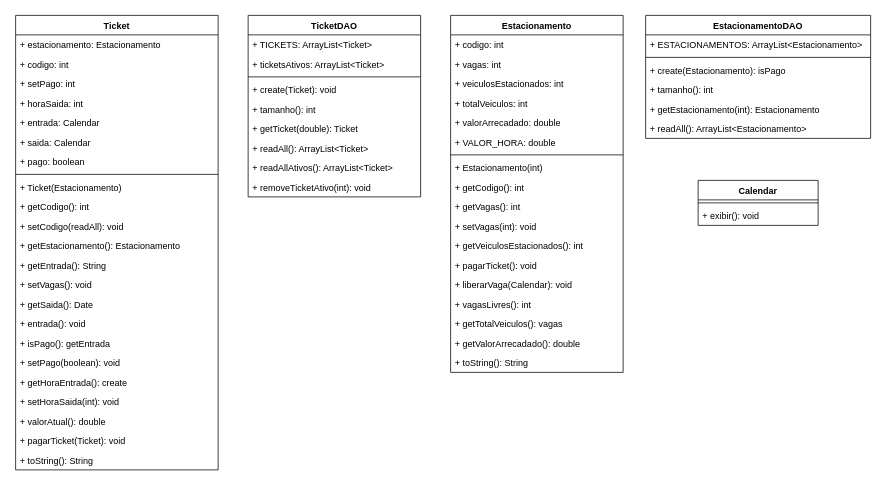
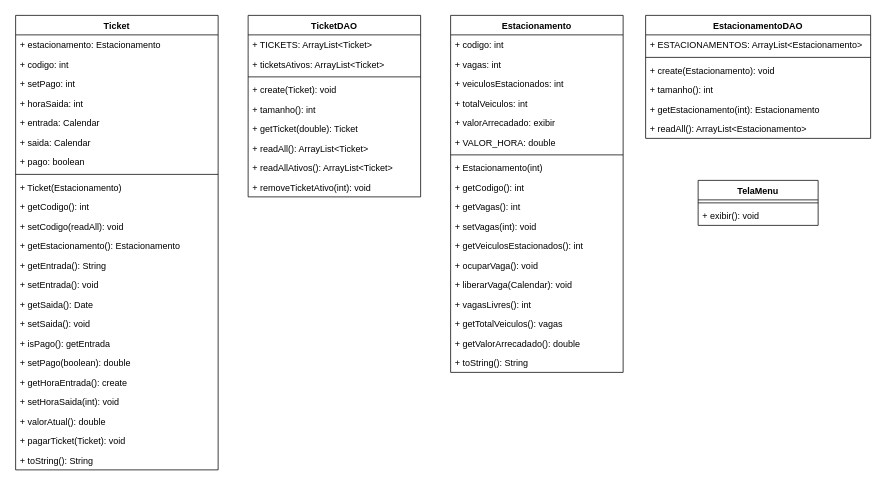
(724, 71) -> (719, 71)
(512, 123) -> (510, 123)
(758, 191) -> (758, 191)
(502, 266) -> (500, 266)
(60, 285) -> (65, 285)
(58, 324) -> (59, 324)
(74, 363) -> (79, 363)
